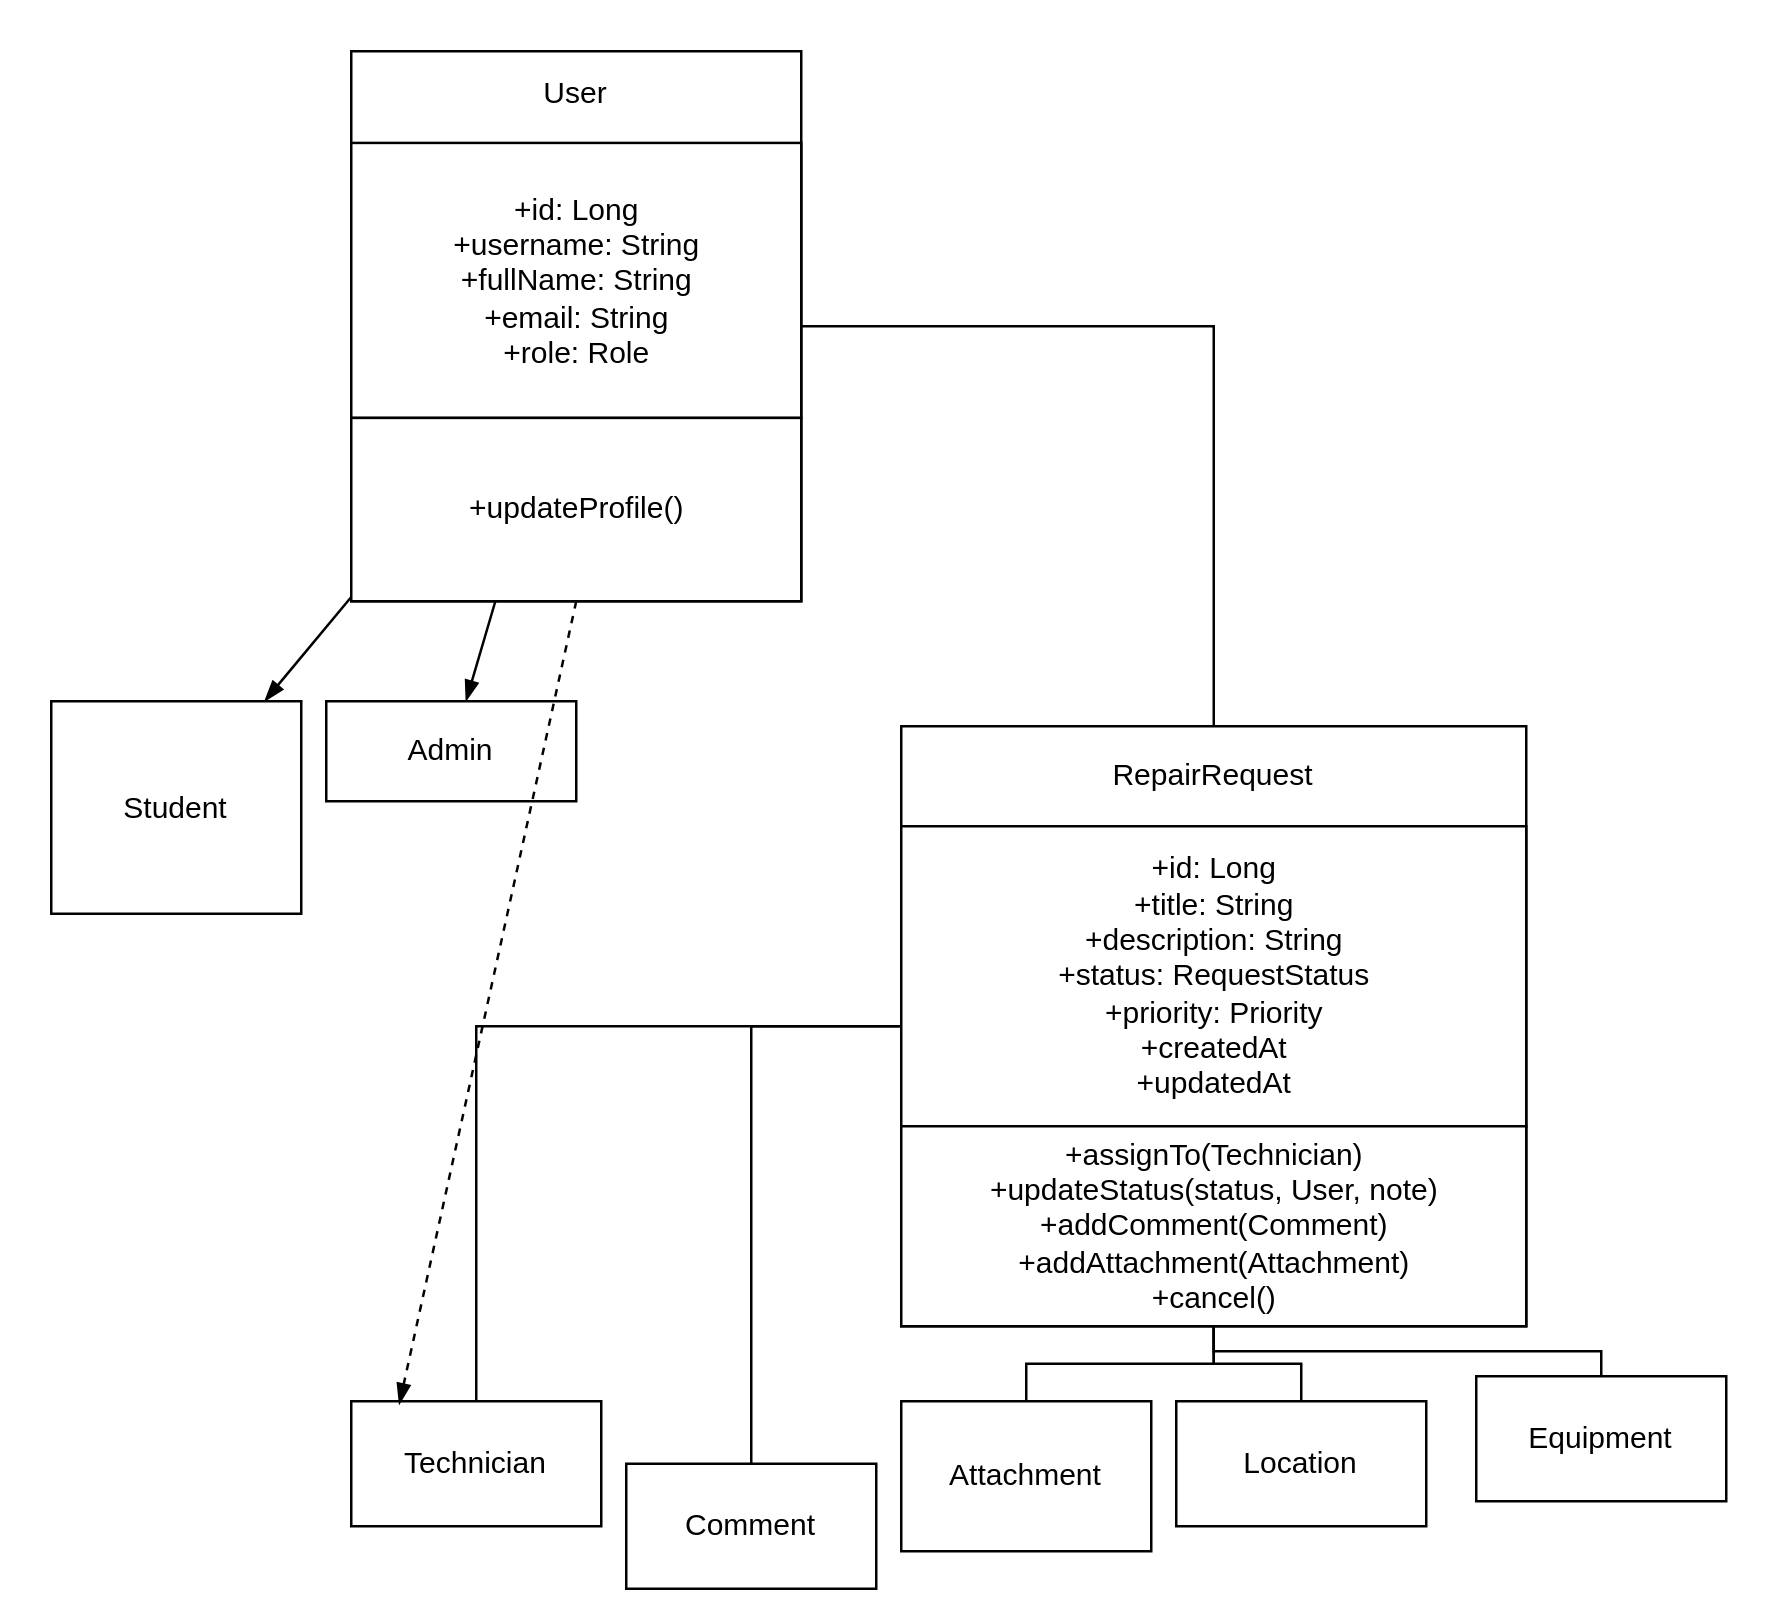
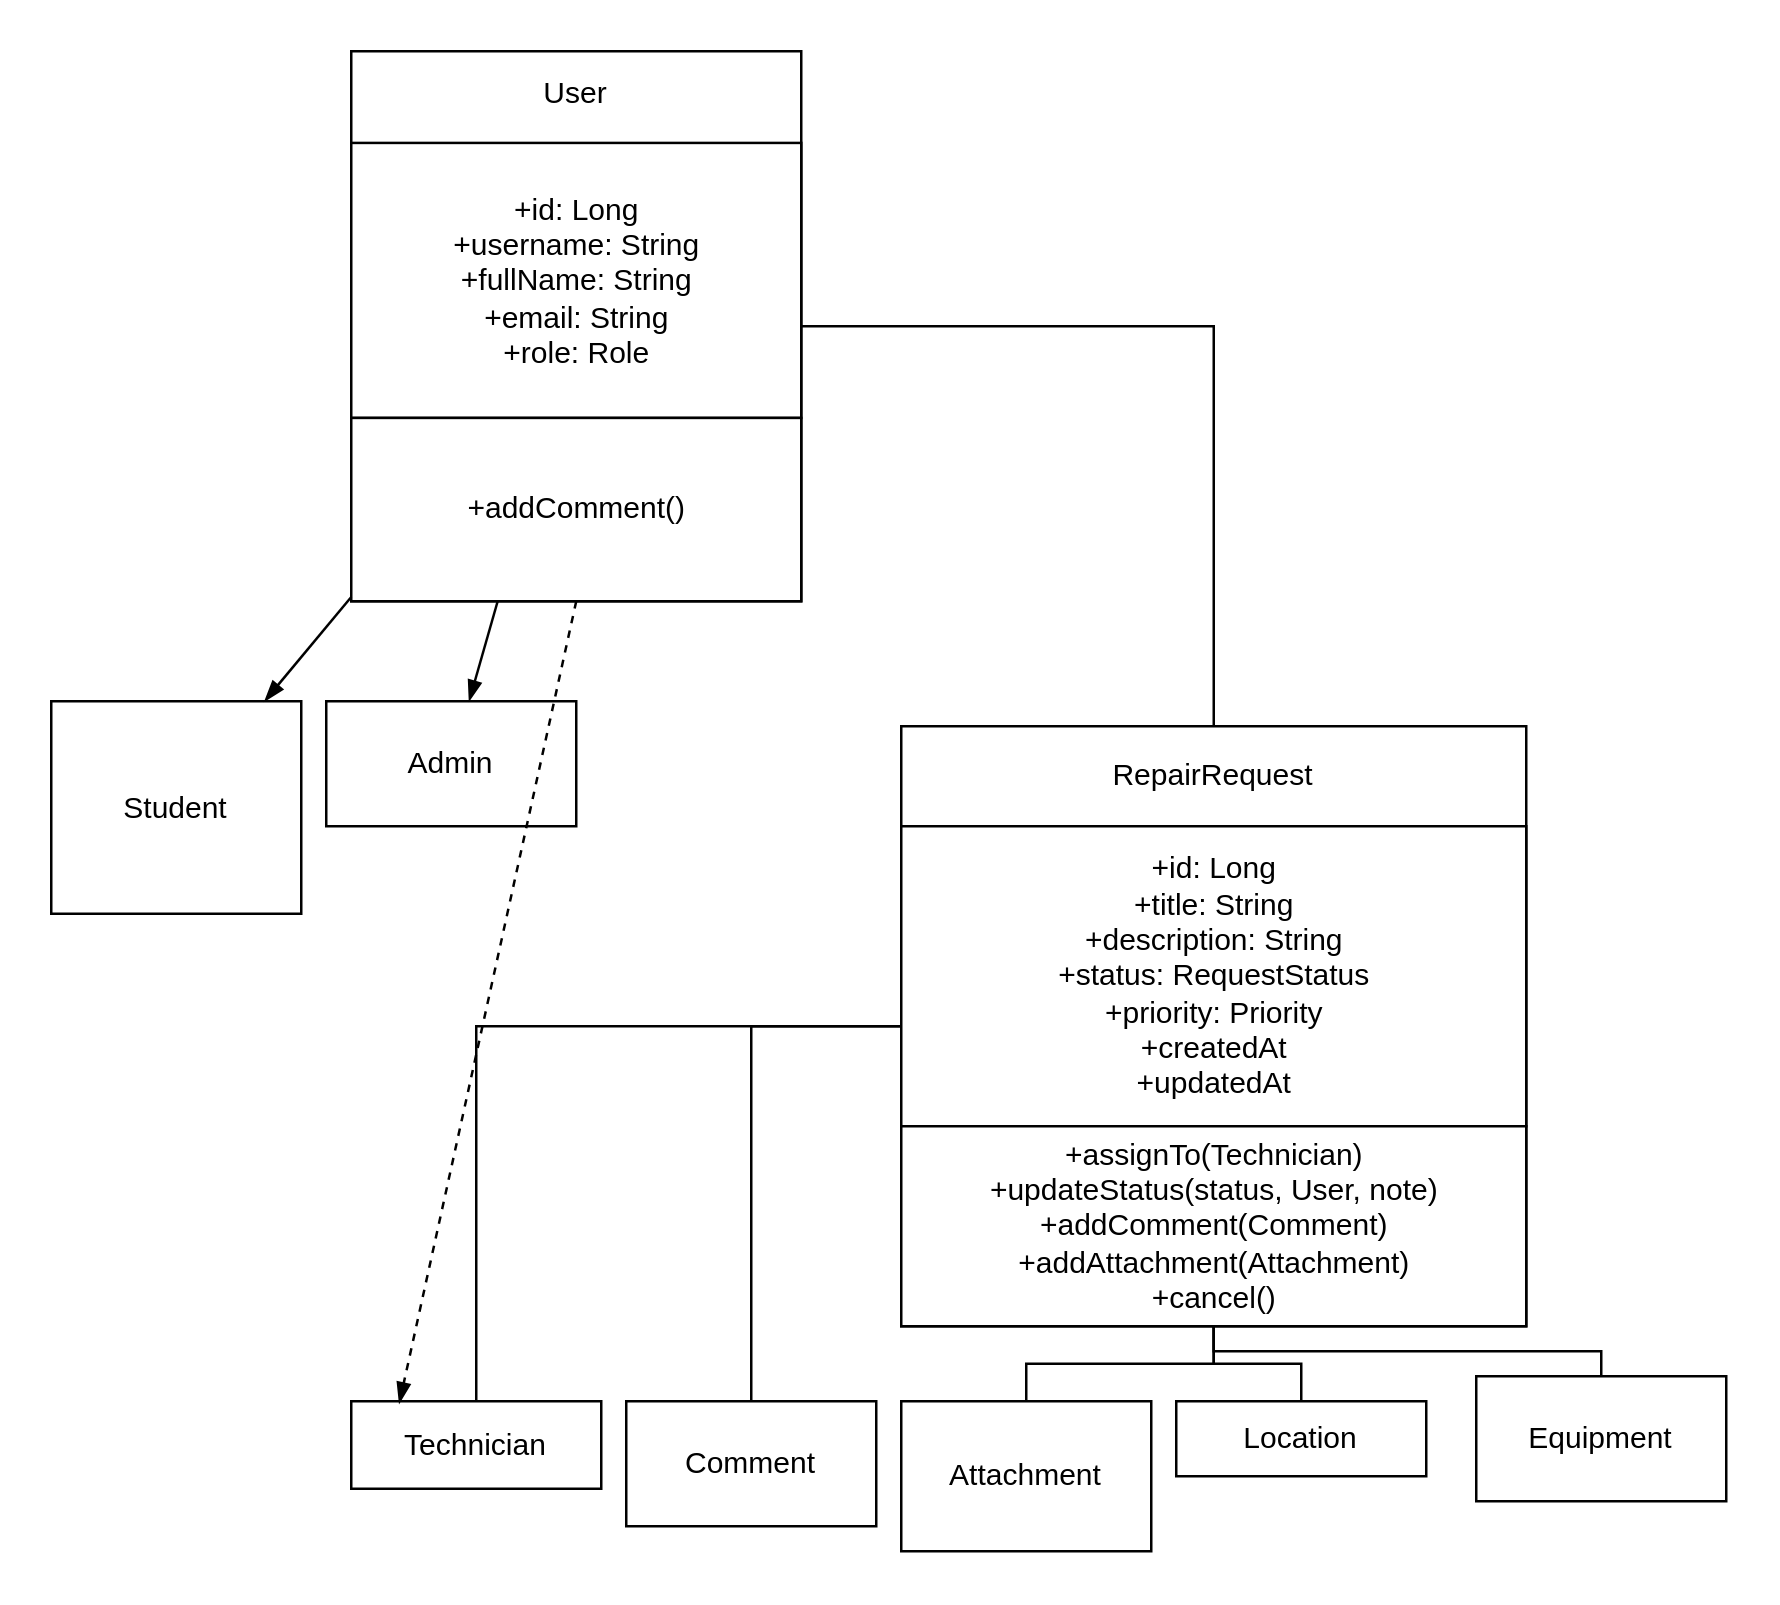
(578, 509) -> (578, 509)
(451, 751) -> (451, 764)
(476, 1464) -> (476, 1445)
(1301, 1464) -> (1301, 1439)
(751, 1526) -> (751, 1464)
